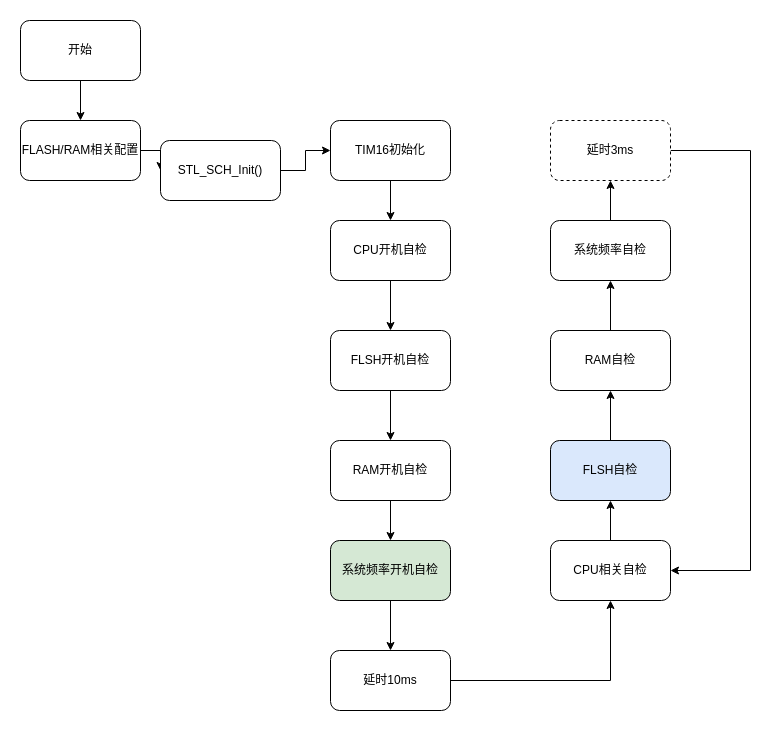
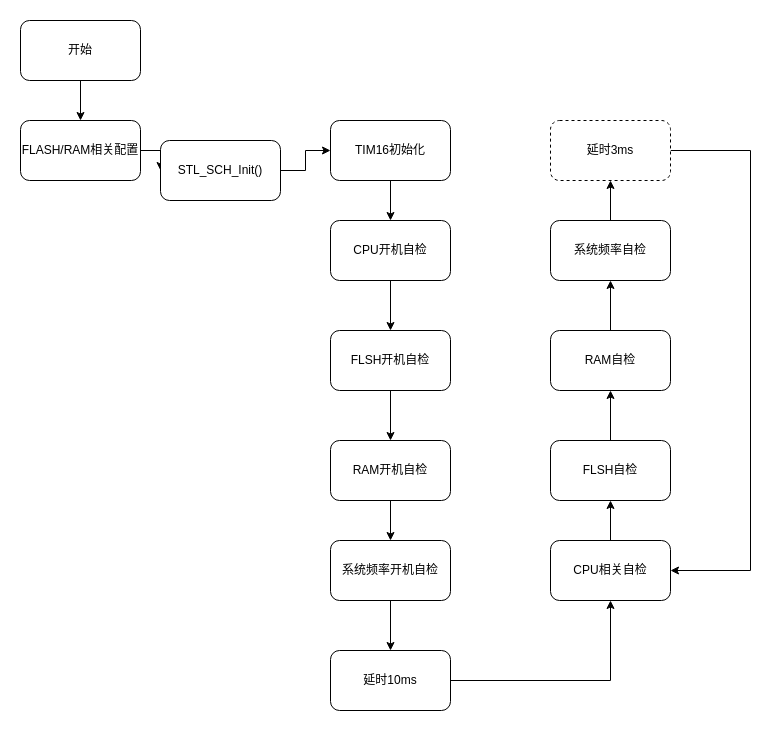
(611, 471) -> (611, 471)
(391, 571) -> (391, 571)
